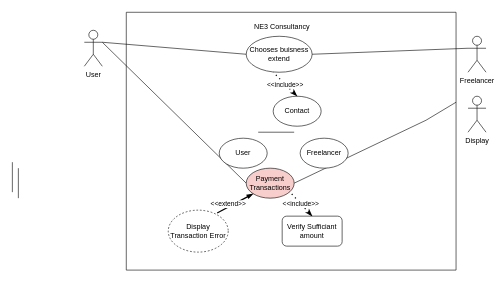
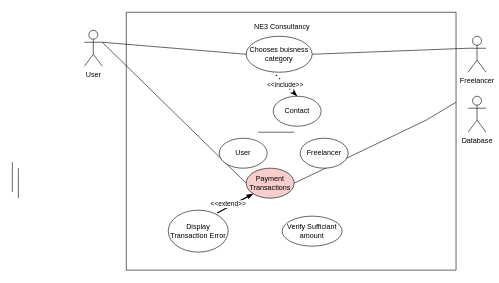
(279, 54) -> (279, 54)
(478, 141) -> (478, 141)
(299, 202) -> none
(198, 231) -> (198, 231)
(312, 231) -> (312, 231)
